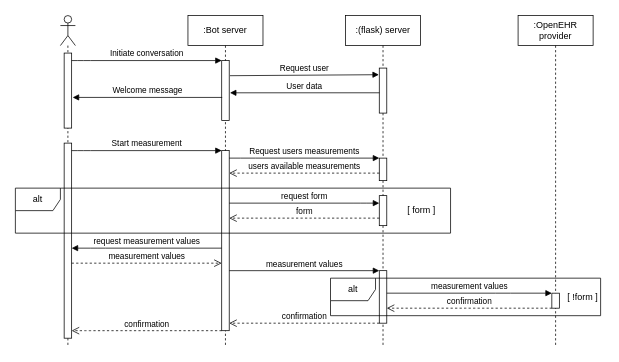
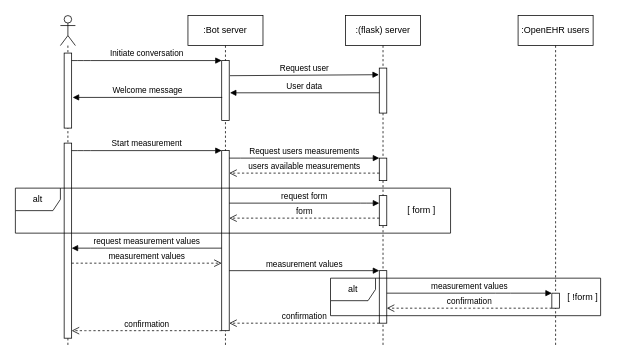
(555, 30) -> (555, 30)
